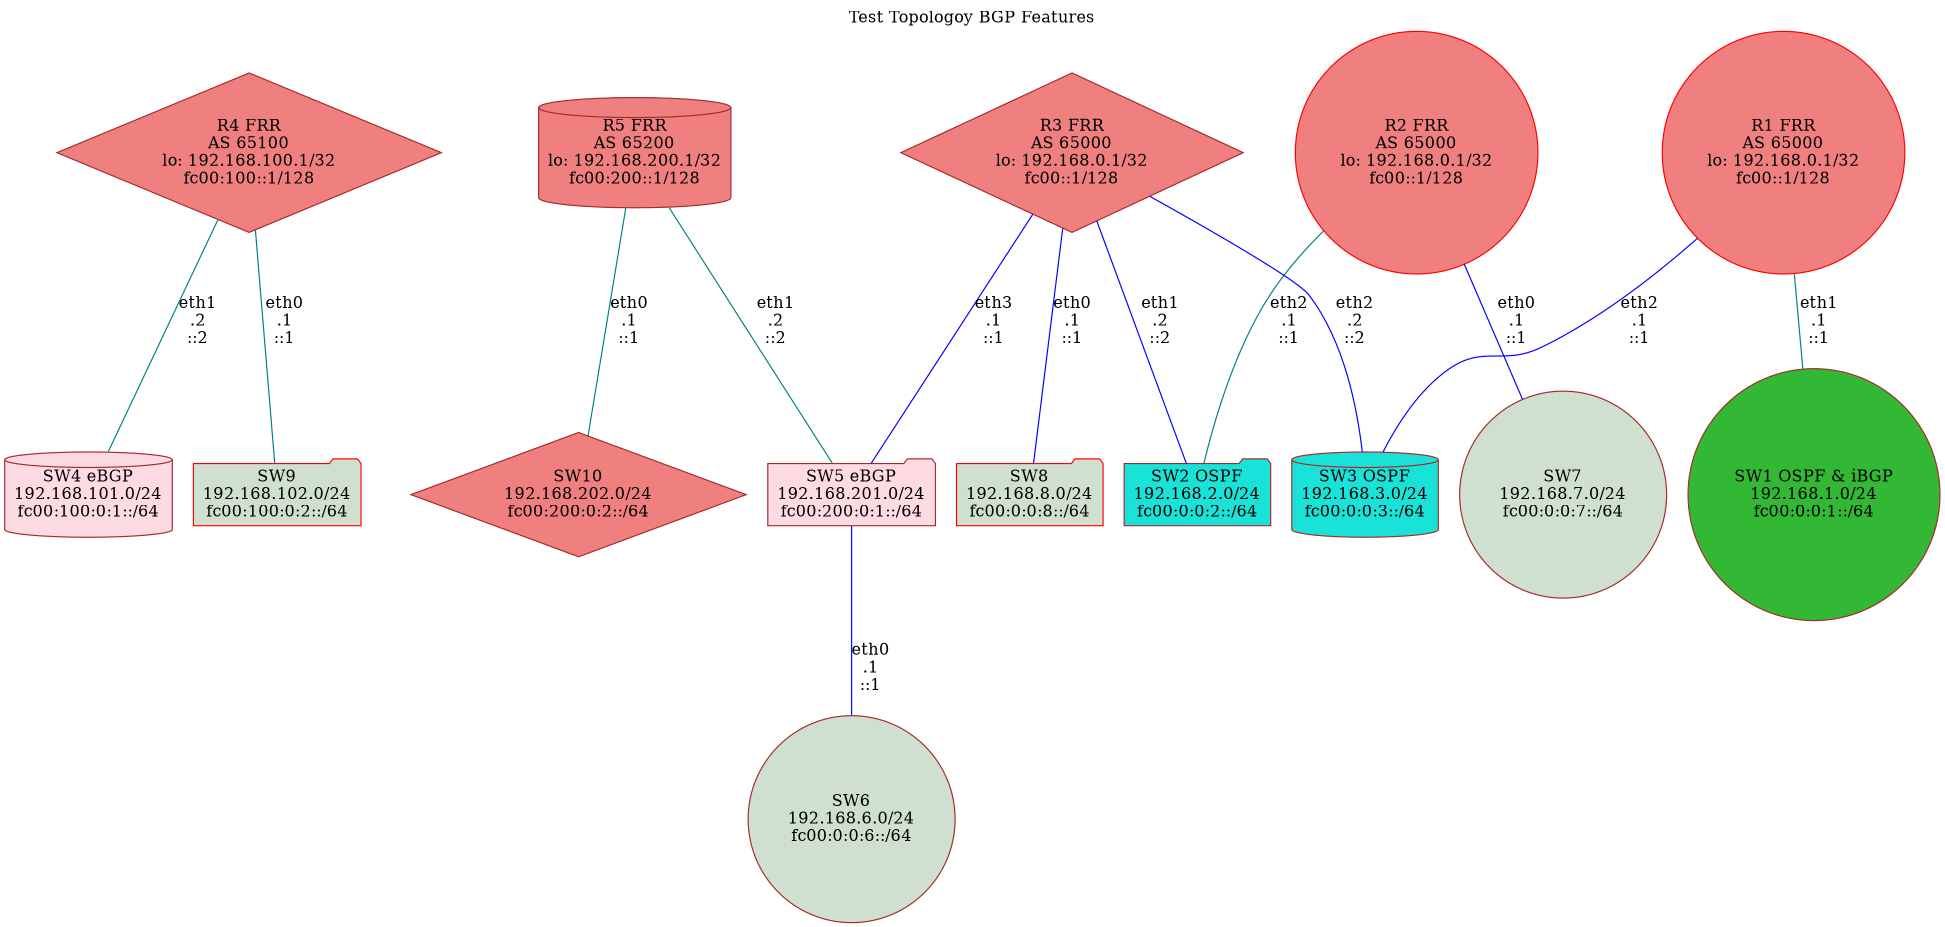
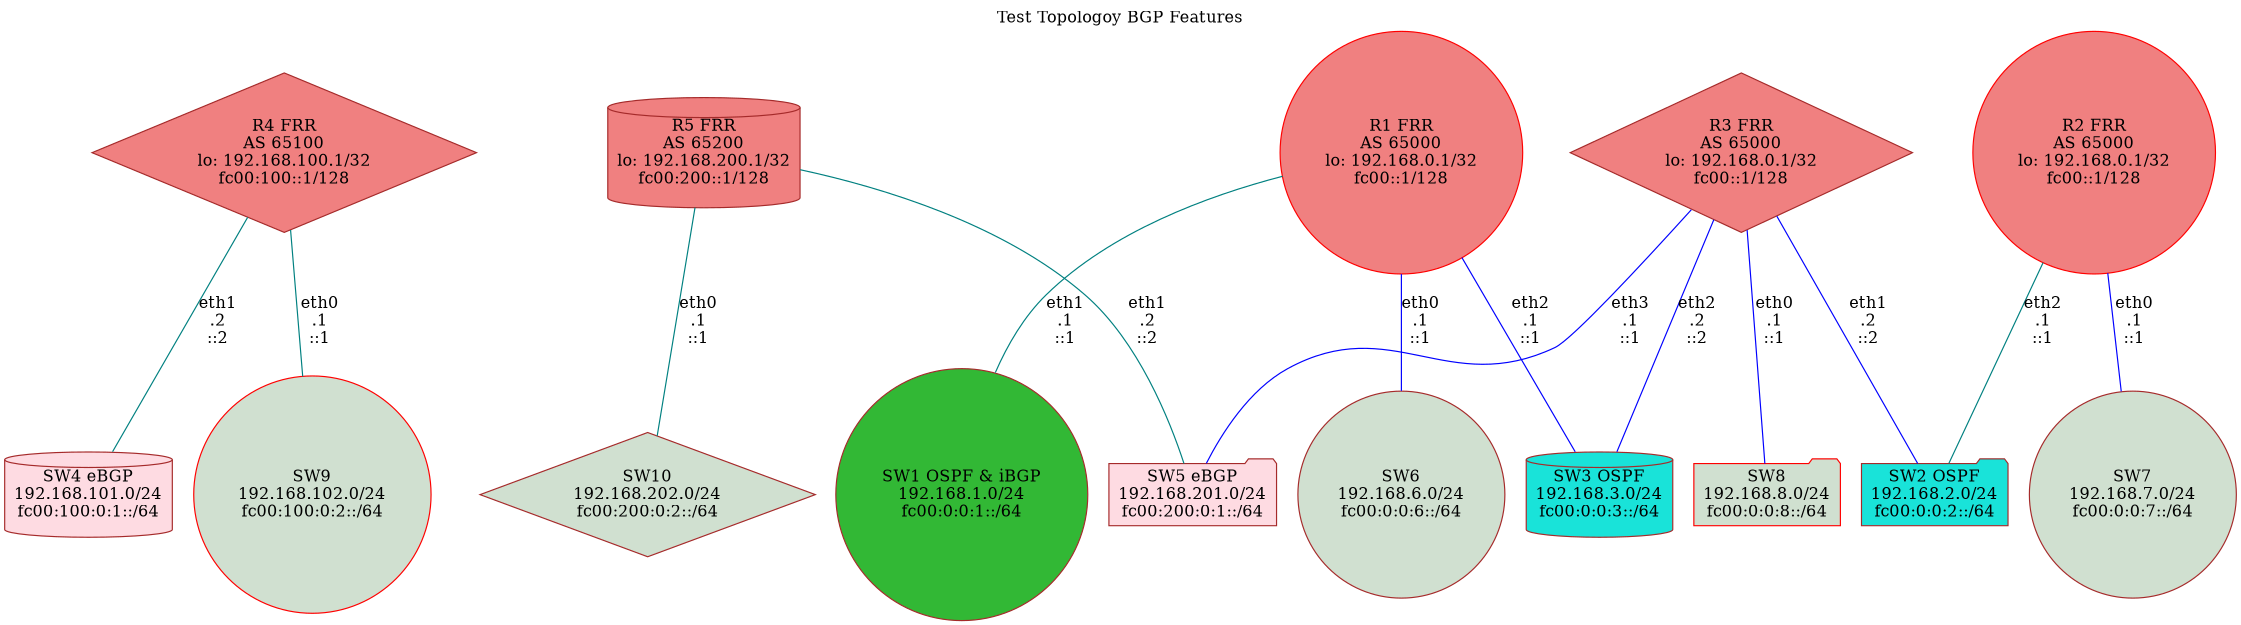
(277, 495) -> (312, 495)
(578, 495) -> (648, 495)
(852, 621) -> (1401, 332)
